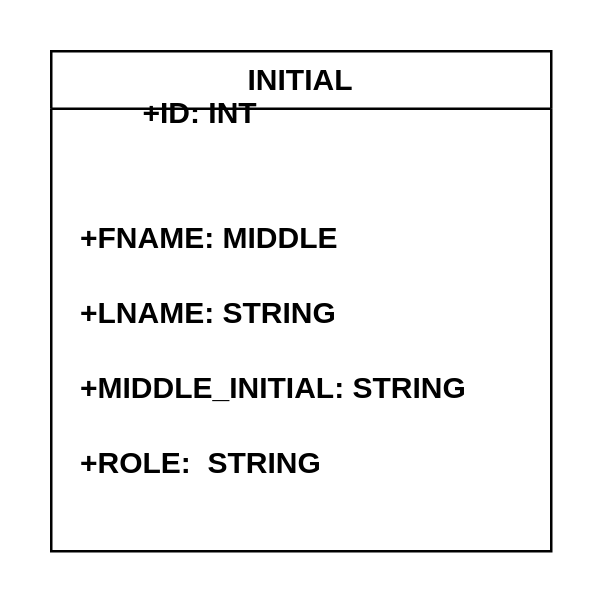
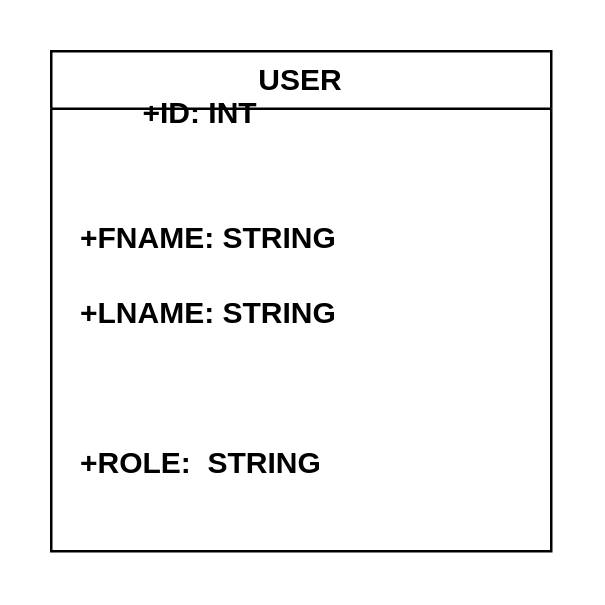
(301, 81) -> (301, 81)
(191, 239) -> (191, 239)
(301, 389) -> none
